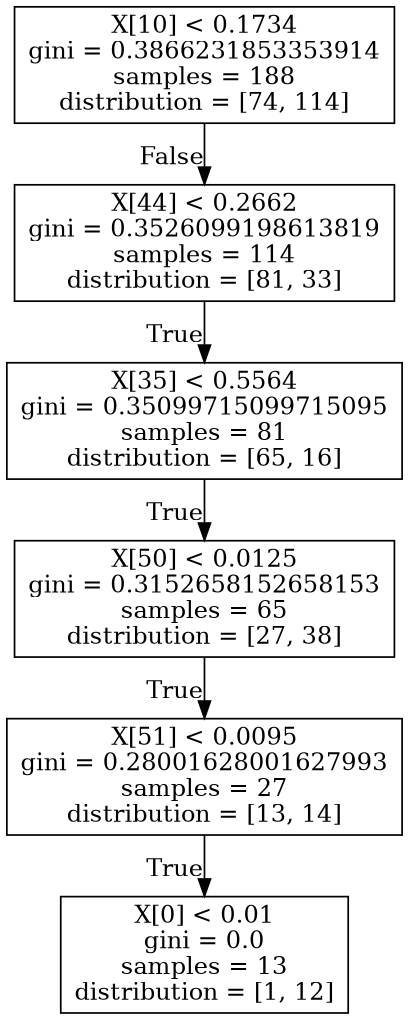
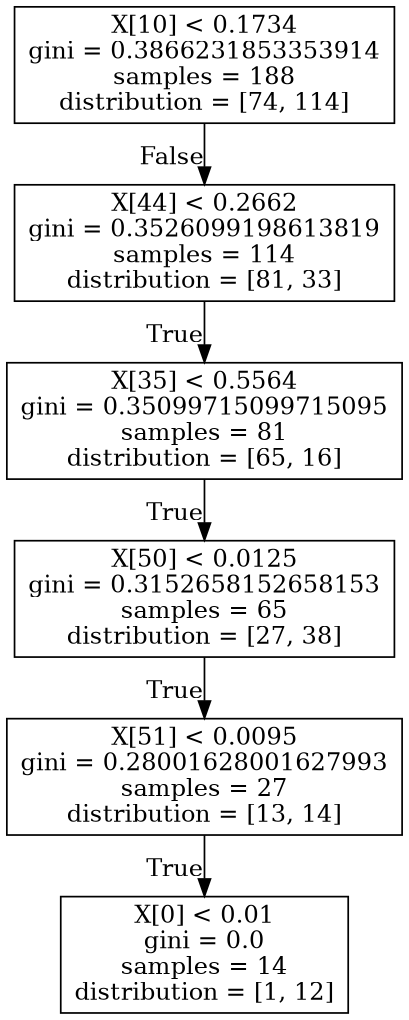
(204, 955) -> (204, 955)
